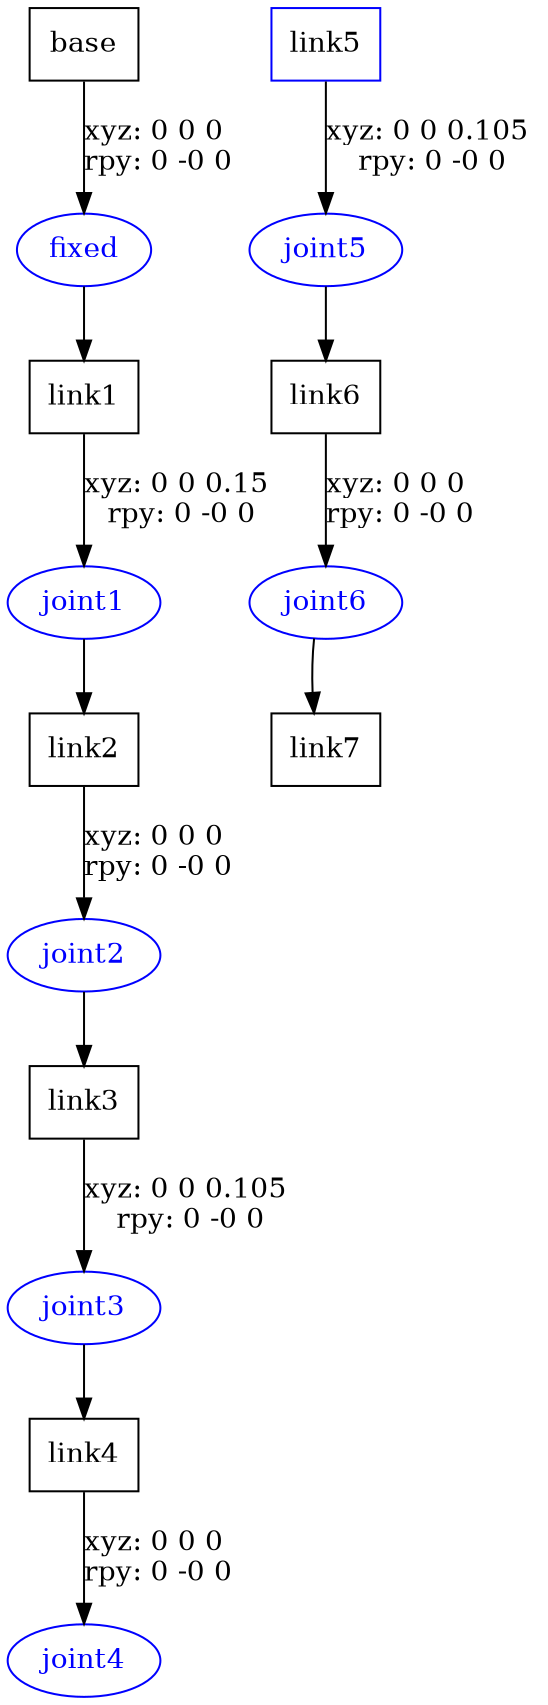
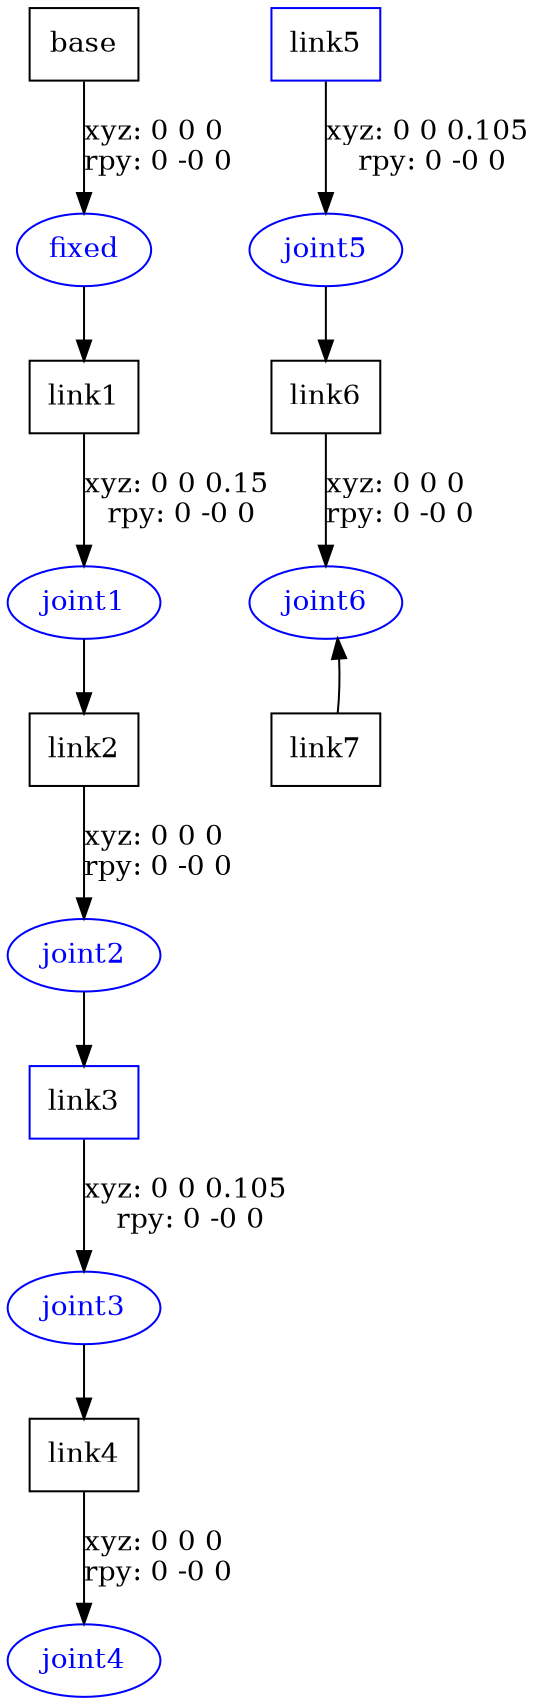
(312, 666) -> (339, 686)
(84, 1102) -> (84, 1102)
